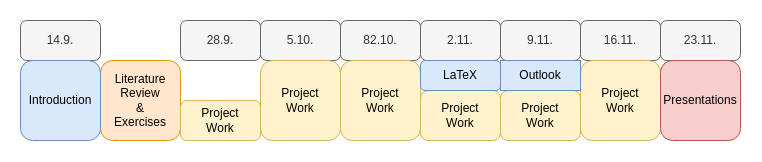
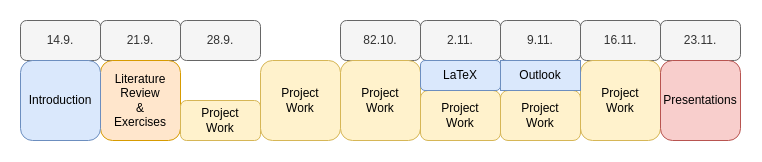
none -> (141, 41)
(301, 41) -> none
